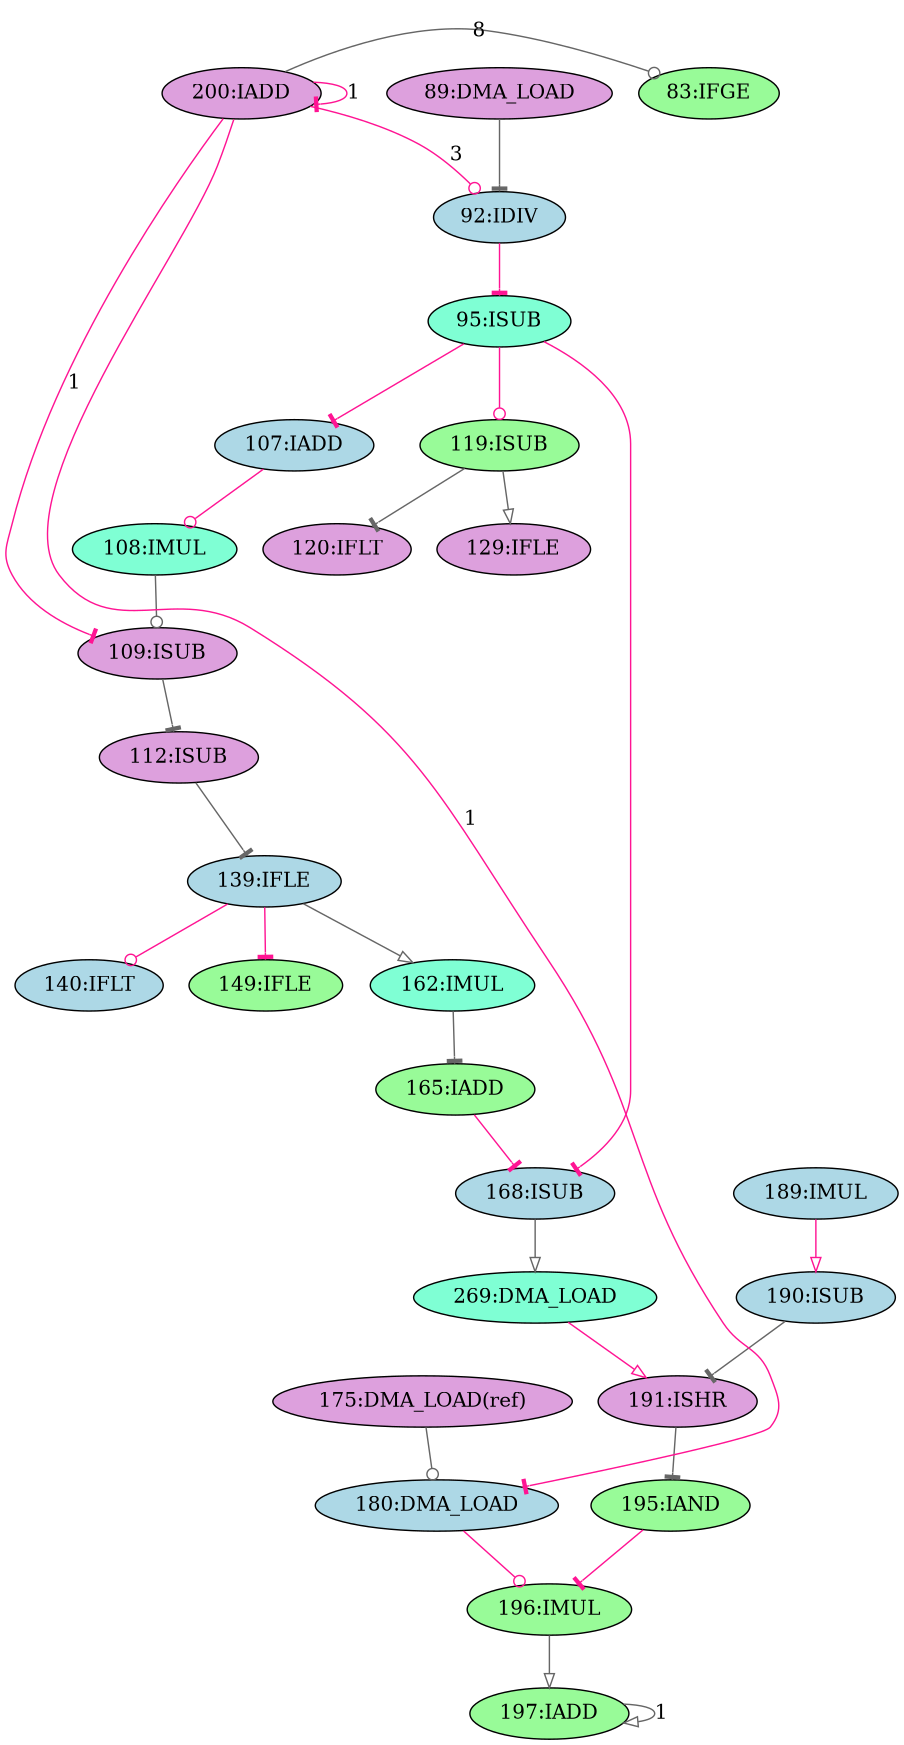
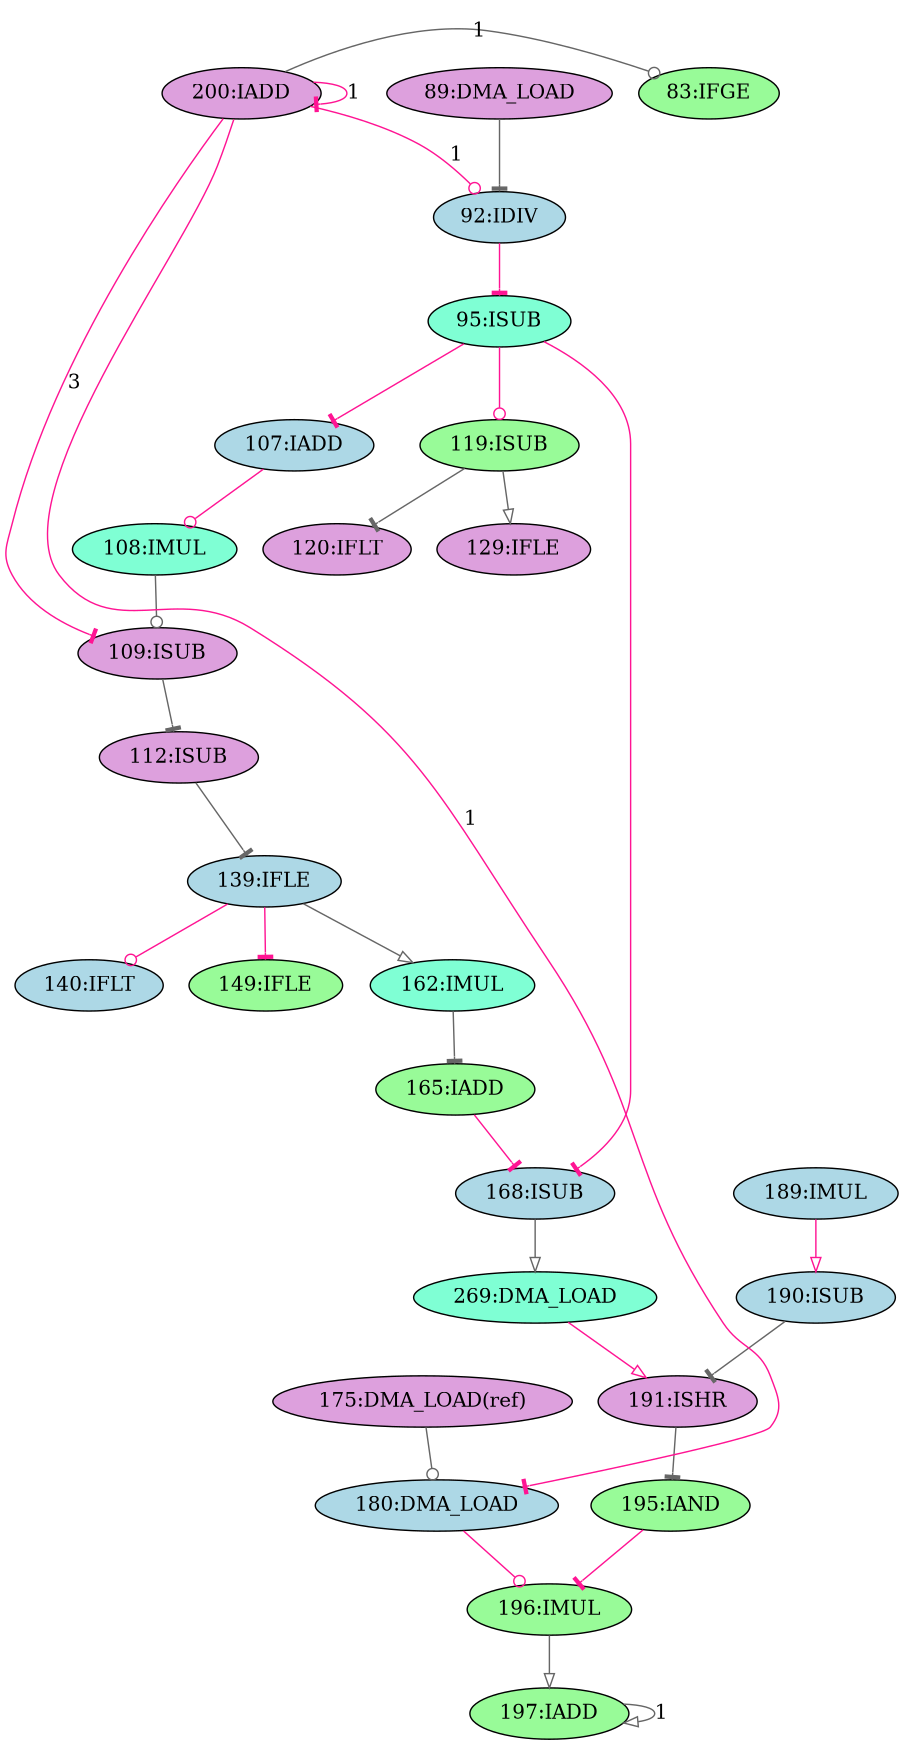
(480, 31) -> (480, 31)
(457, 155) -> (457, 155)
(75, 383) -> (75, 383)
